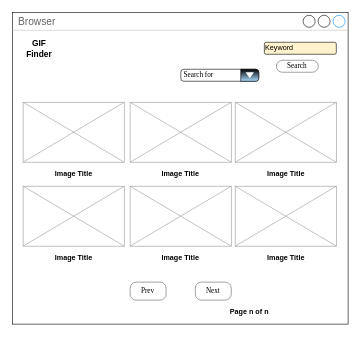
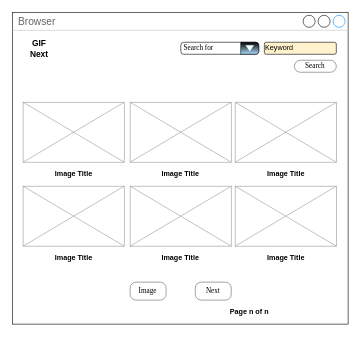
(39, 44) -> (39, 44)
(298, 66) -> (316, 66)
(220, 75) -> (220, 48)
(148, 291) -> (148, 291)
